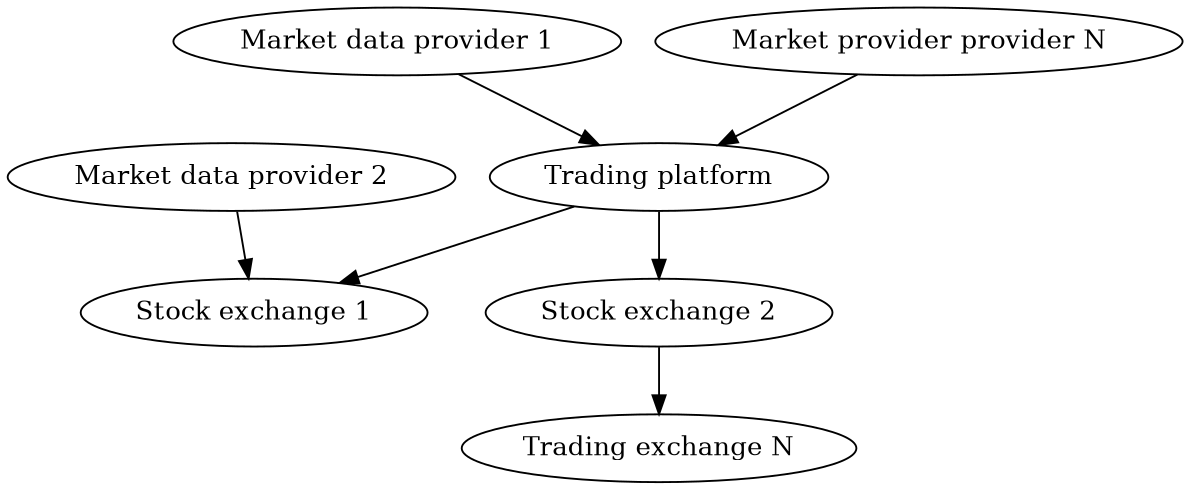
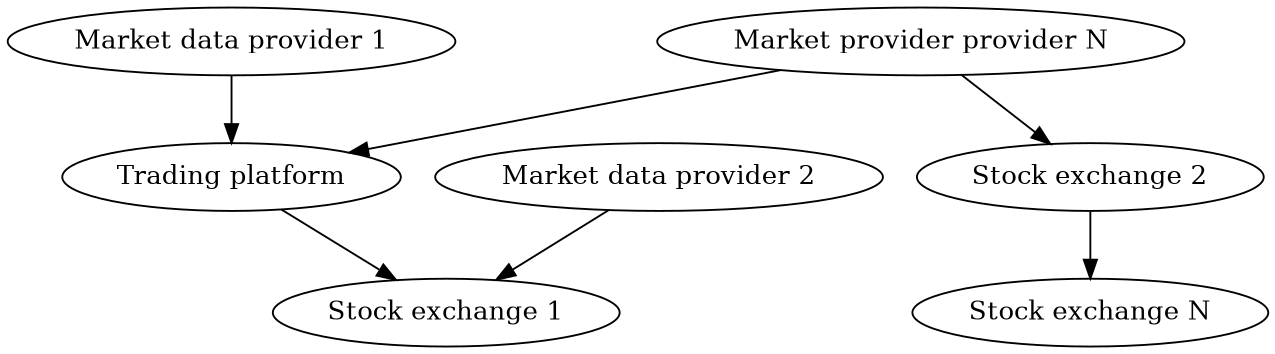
(659, 236) -> (999, 104)
(659, 448) -> (1090, 313)
